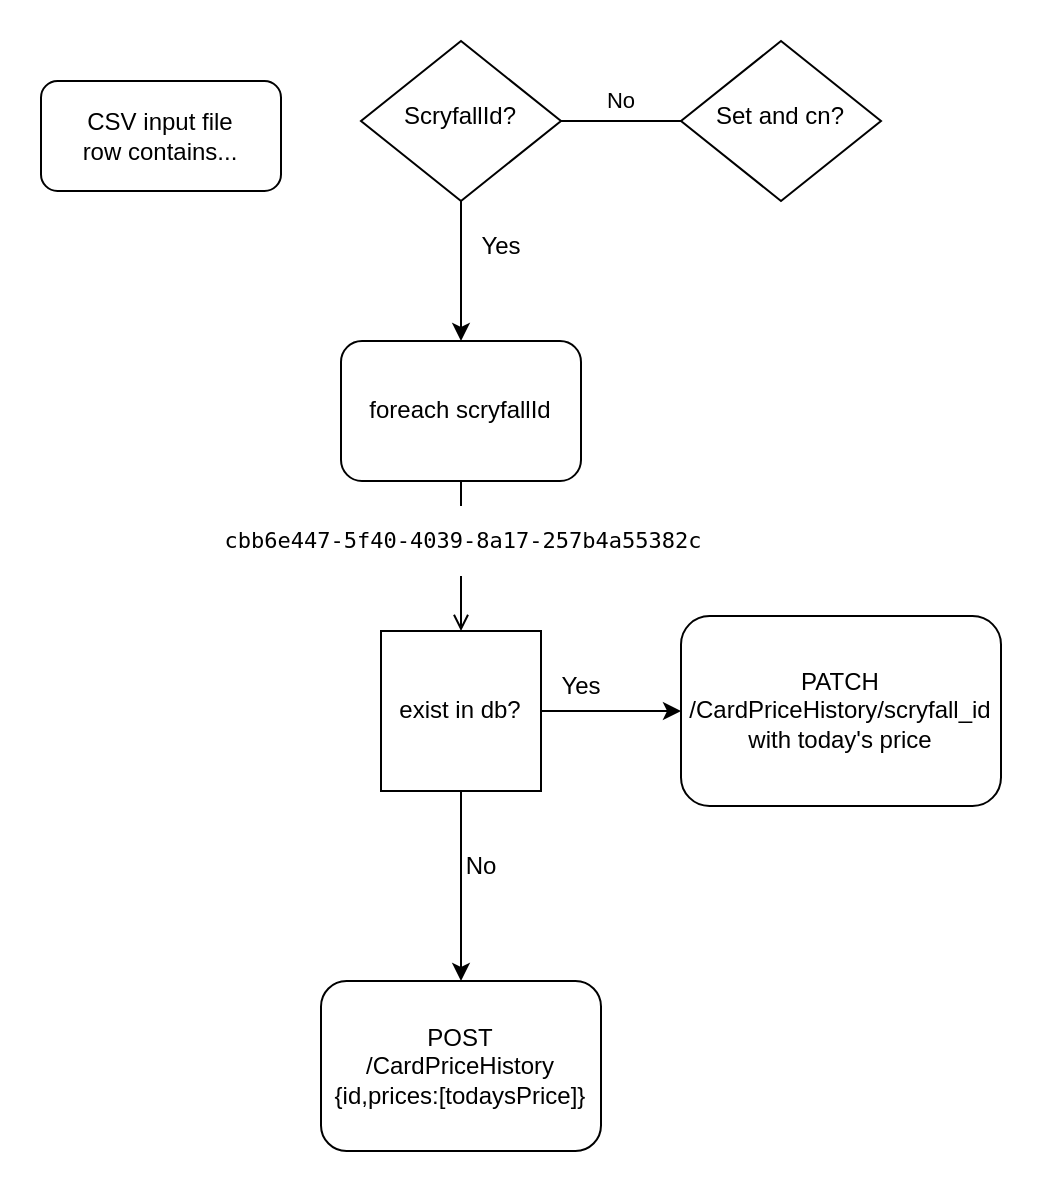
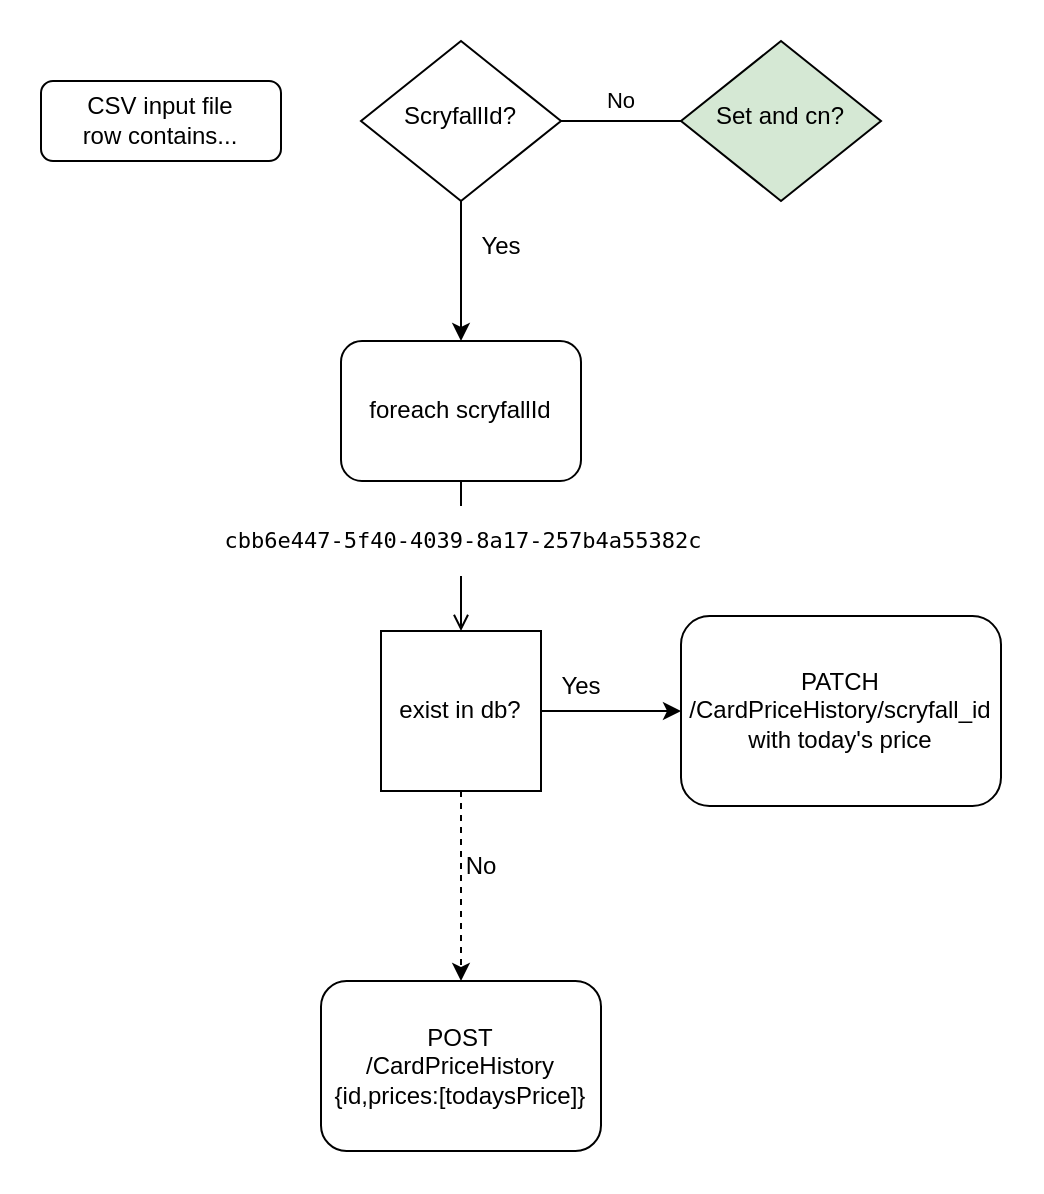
(781, 121) -> (781, 121)
(161, 136) -> (161, 121)
(461, 881) -> (461, 881)
